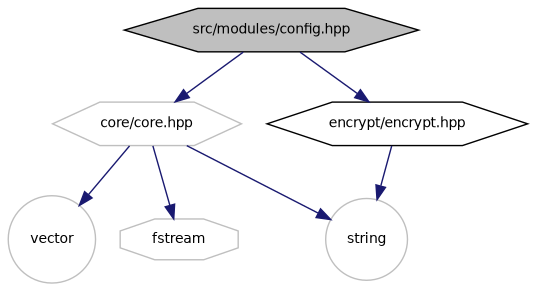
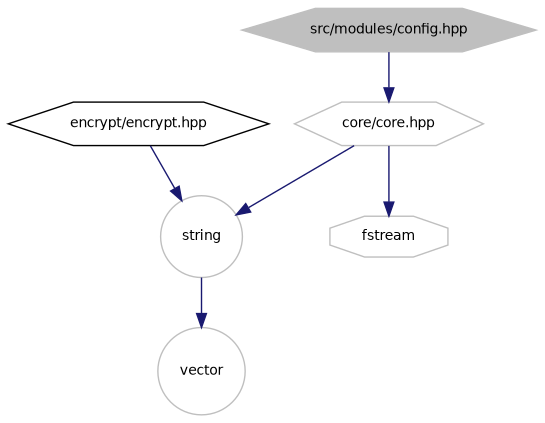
(271, 30) -> (389, 30)
(329, 73) -> none
(109, 170) -> (202, 295)
